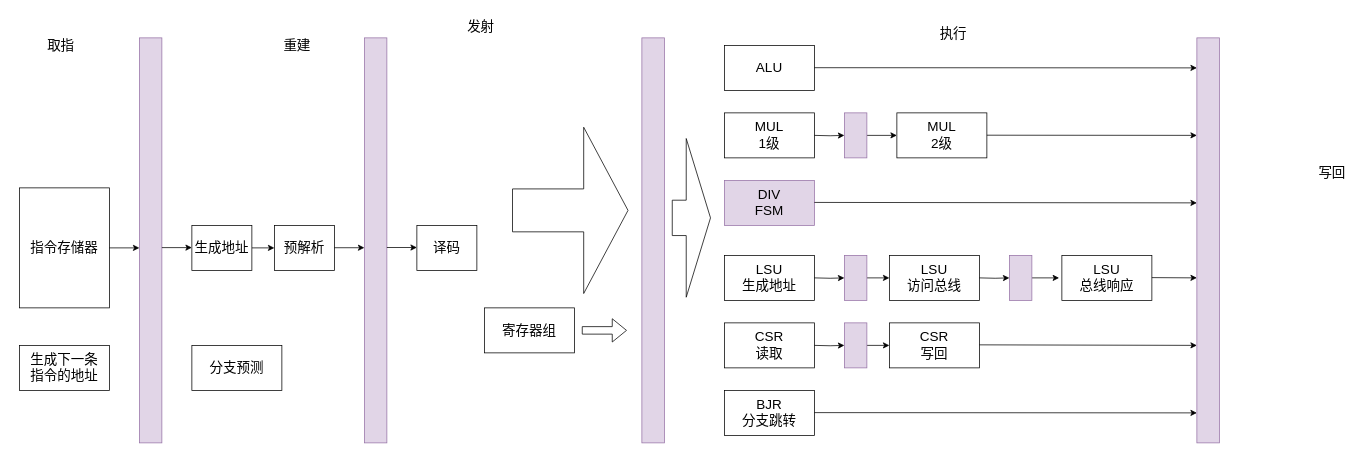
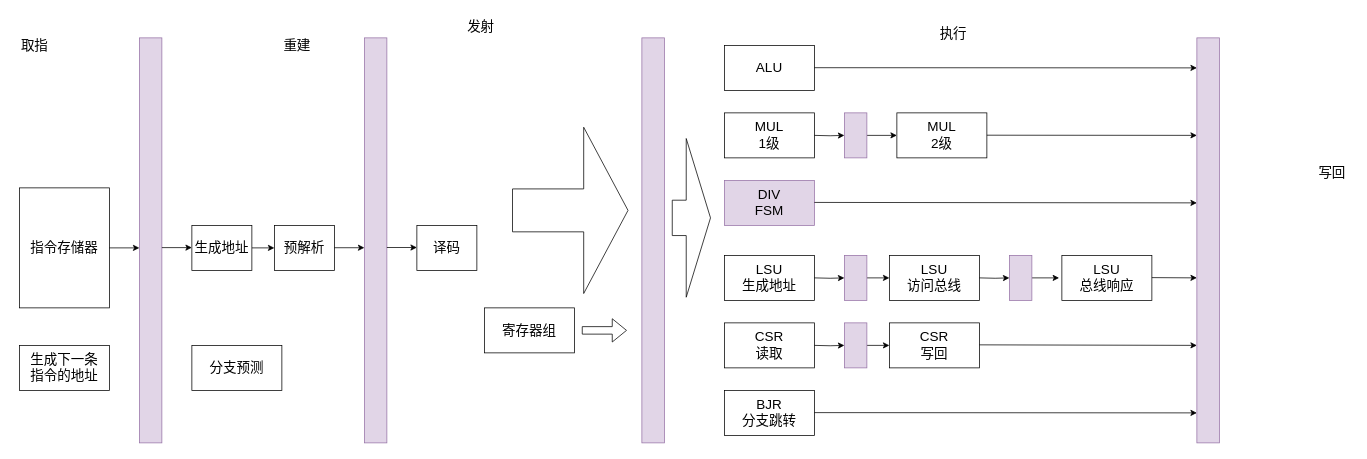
(60, 45) -> (34, 45)
